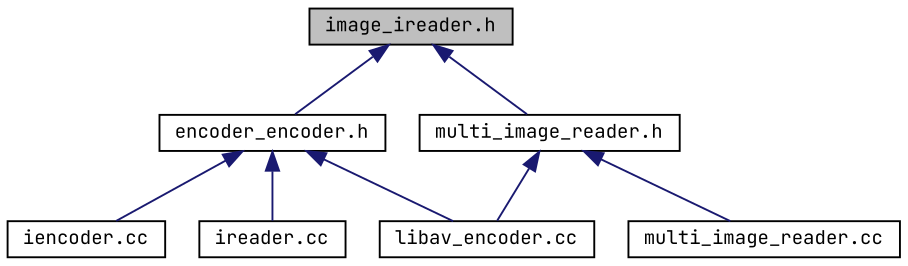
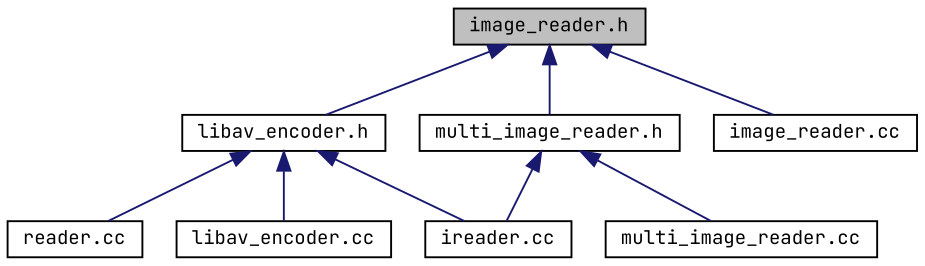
(411, 27) -> (550, 27)
(272, 133) -> (284, 133)
none -> (815, 133)
(513, 195) -> (520, 195)
(86, 239) -> (75, 239)
